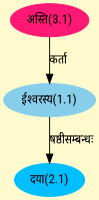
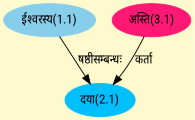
(50, 56) -> (133, 58)
